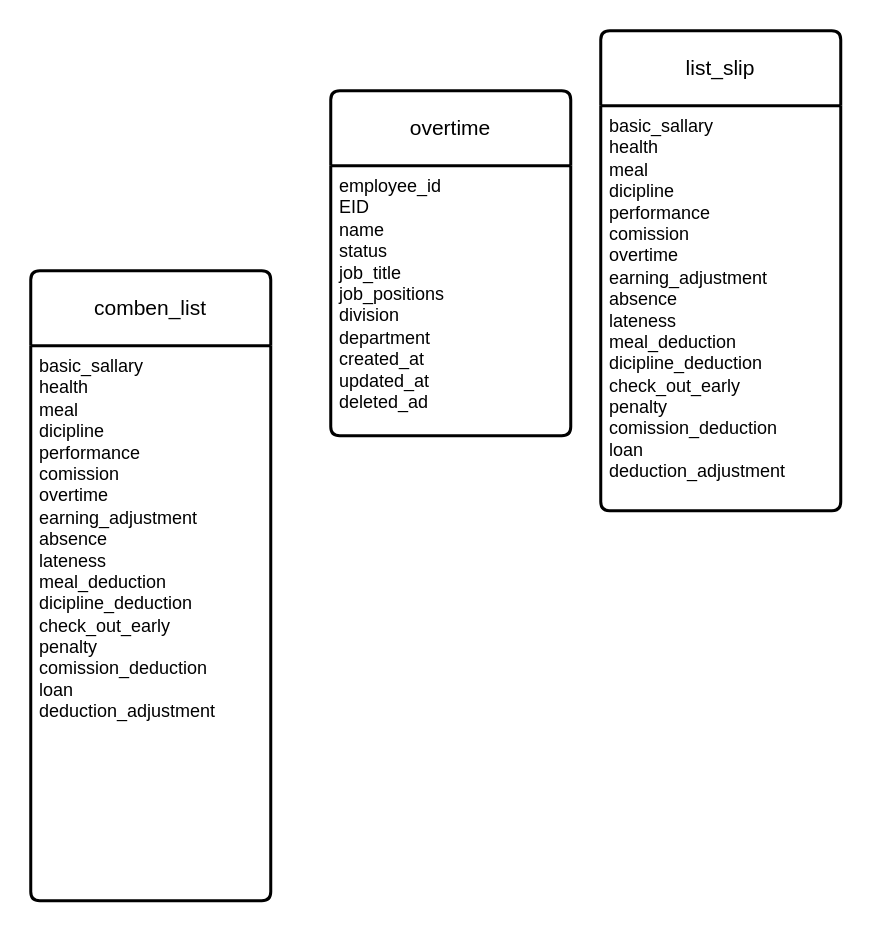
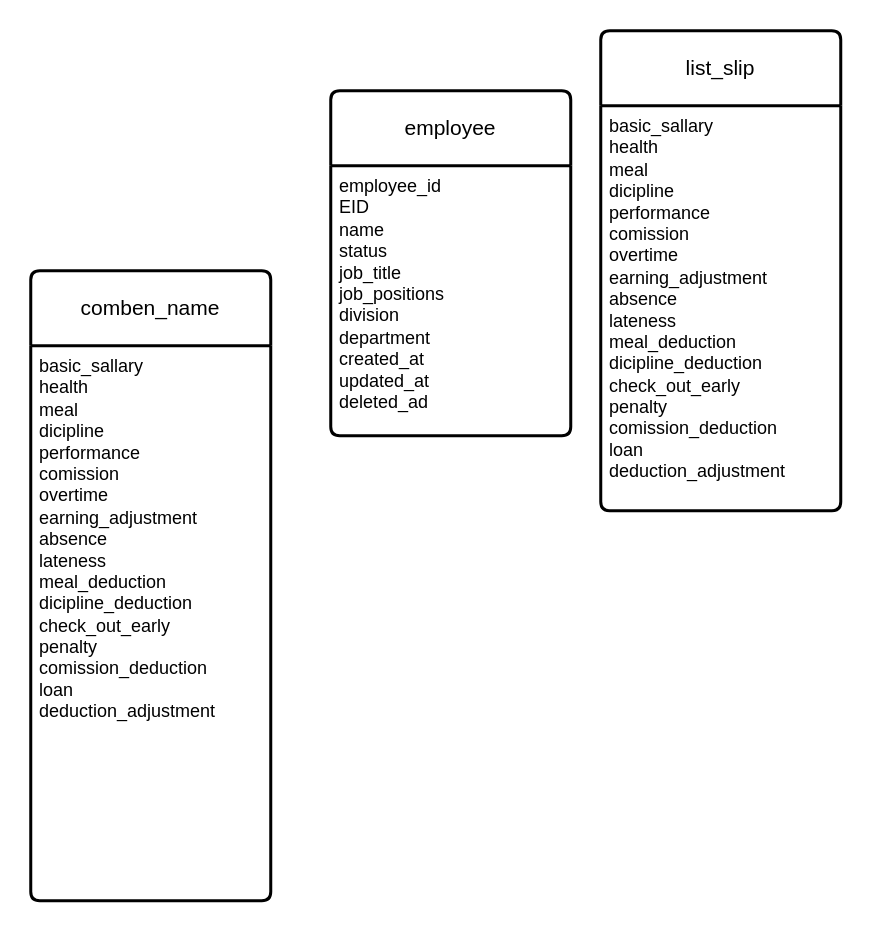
(451, 128) -> (451, 128)
(151, 308) -> (151, 308)
